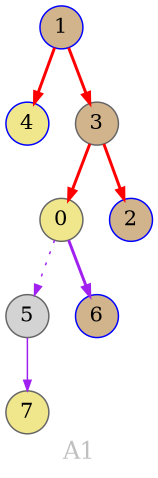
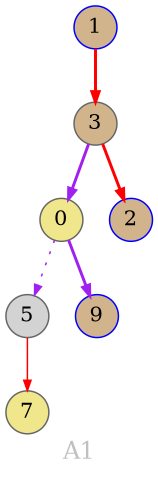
(27, 124) -> none
(81, 167) -> (80, 166)
(97, 316) -> (97, 316)
(27, 359) -> (27, 359)
